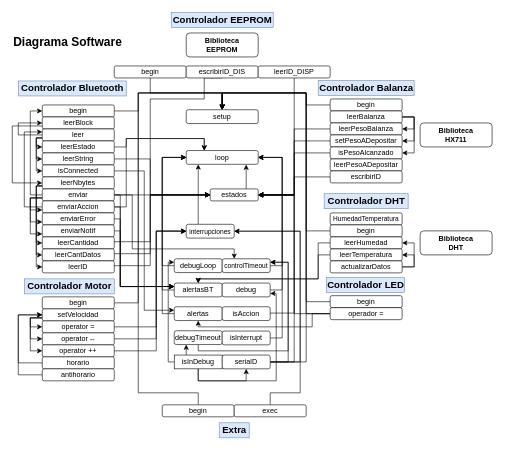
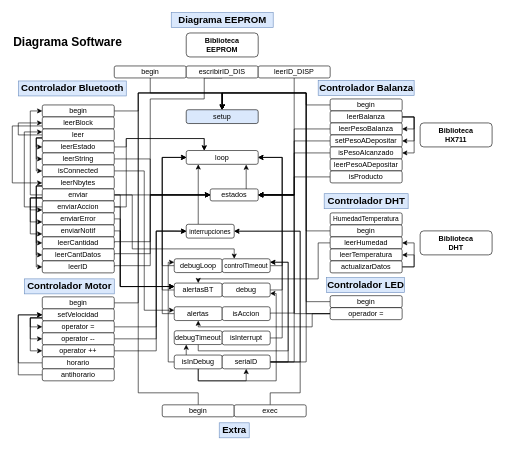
(223, 20) -> (223, 20)
(222, 116) -> (222, 116)
(366, 177) -> (366, 177)
(325, 255) -> none
(198, 362) -> (198, 362)
